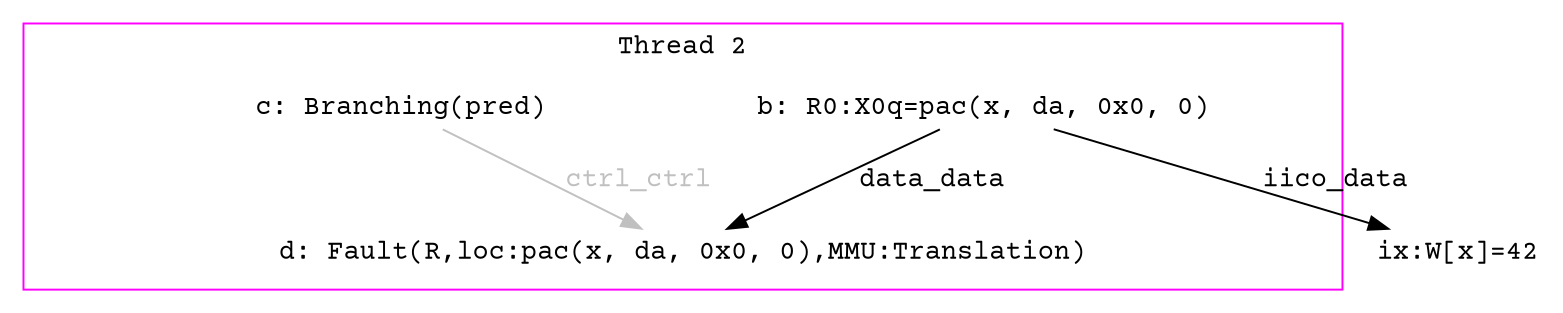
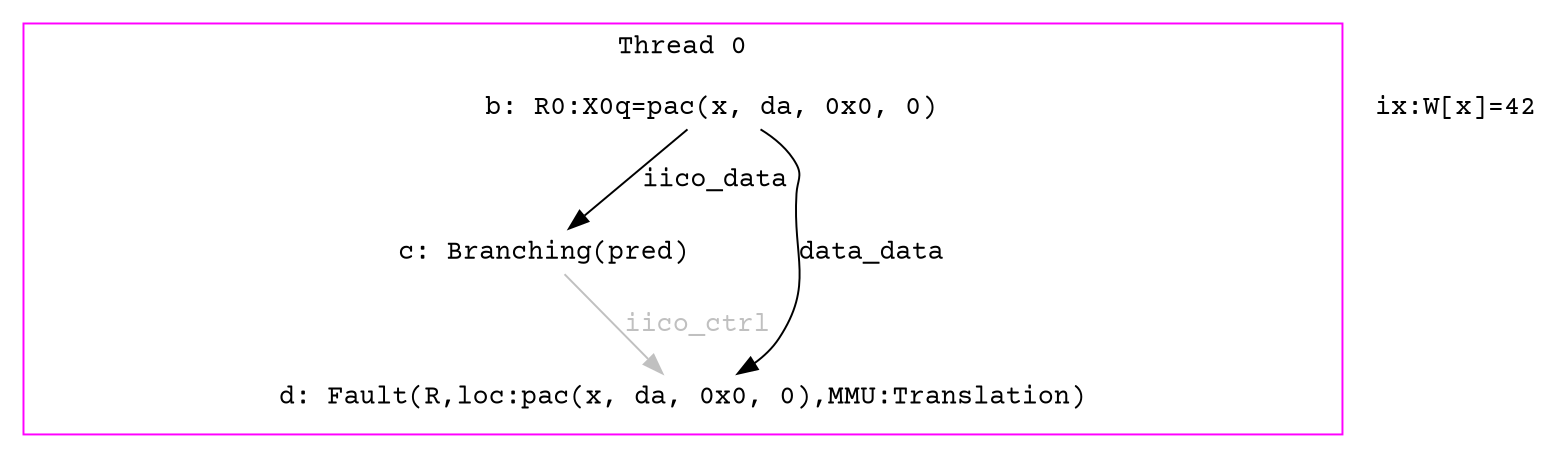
(683, 46) -> (683, 46)
(1211, 176) -> (636, 173)
(639, 179) -> (698, 324)
